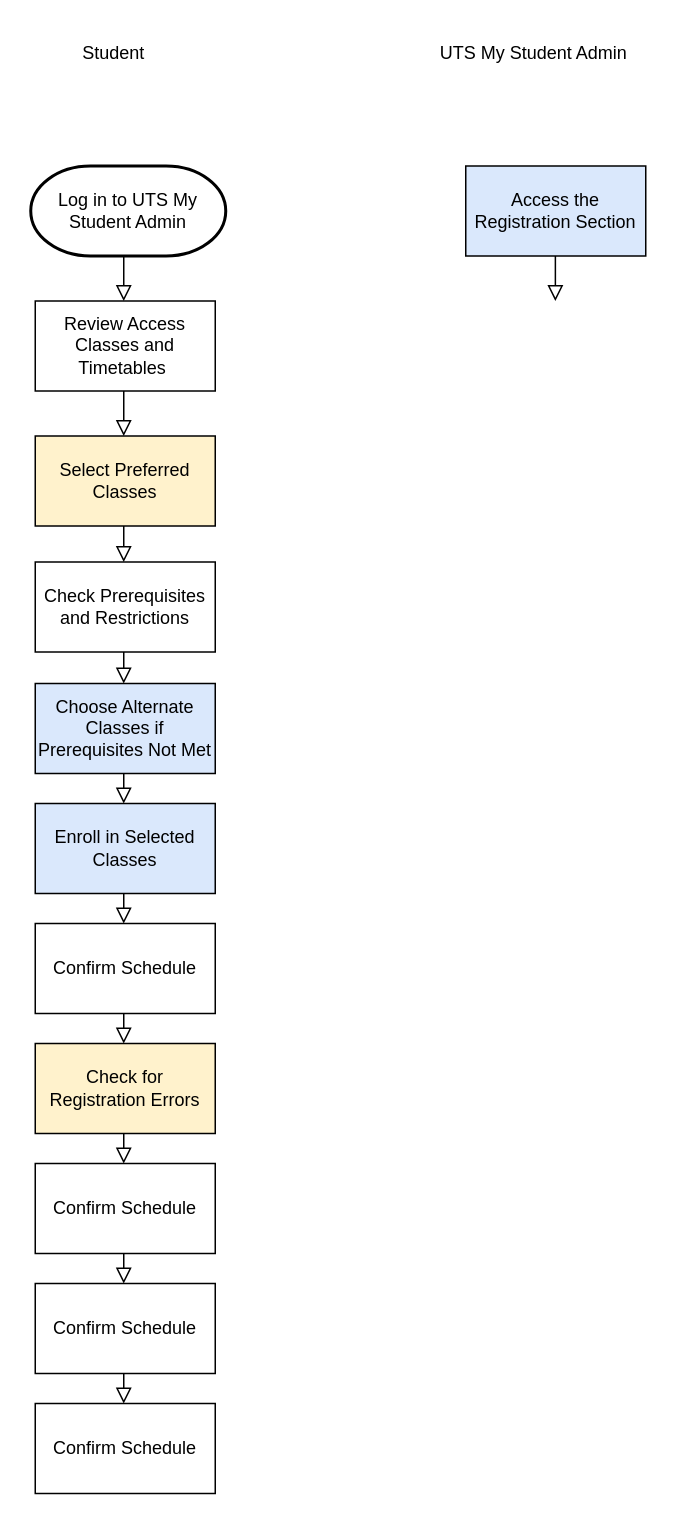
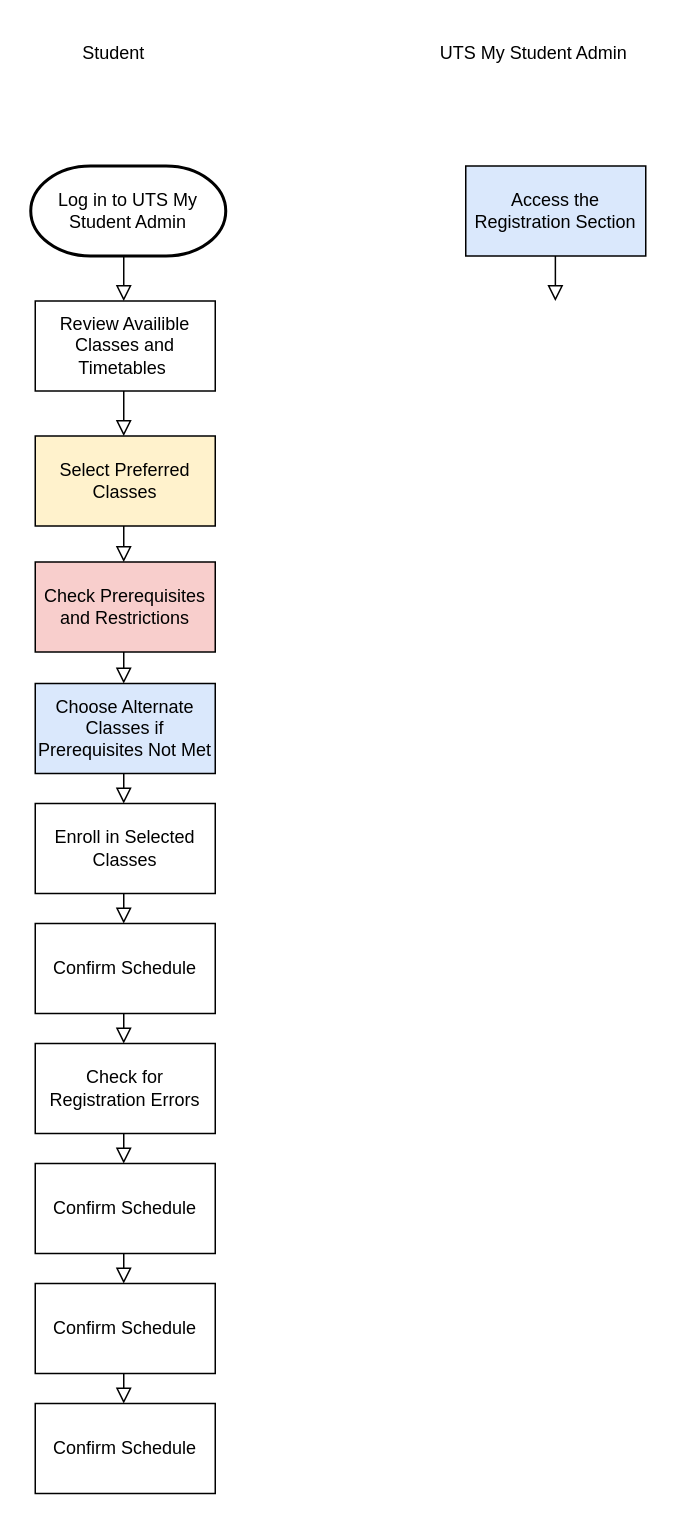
(125, 346) -> (125, 346)
(125, 607) -> (125, 607)
(125, 848) -> (125, 848)
(125, 1088) -> (125, 1088)
